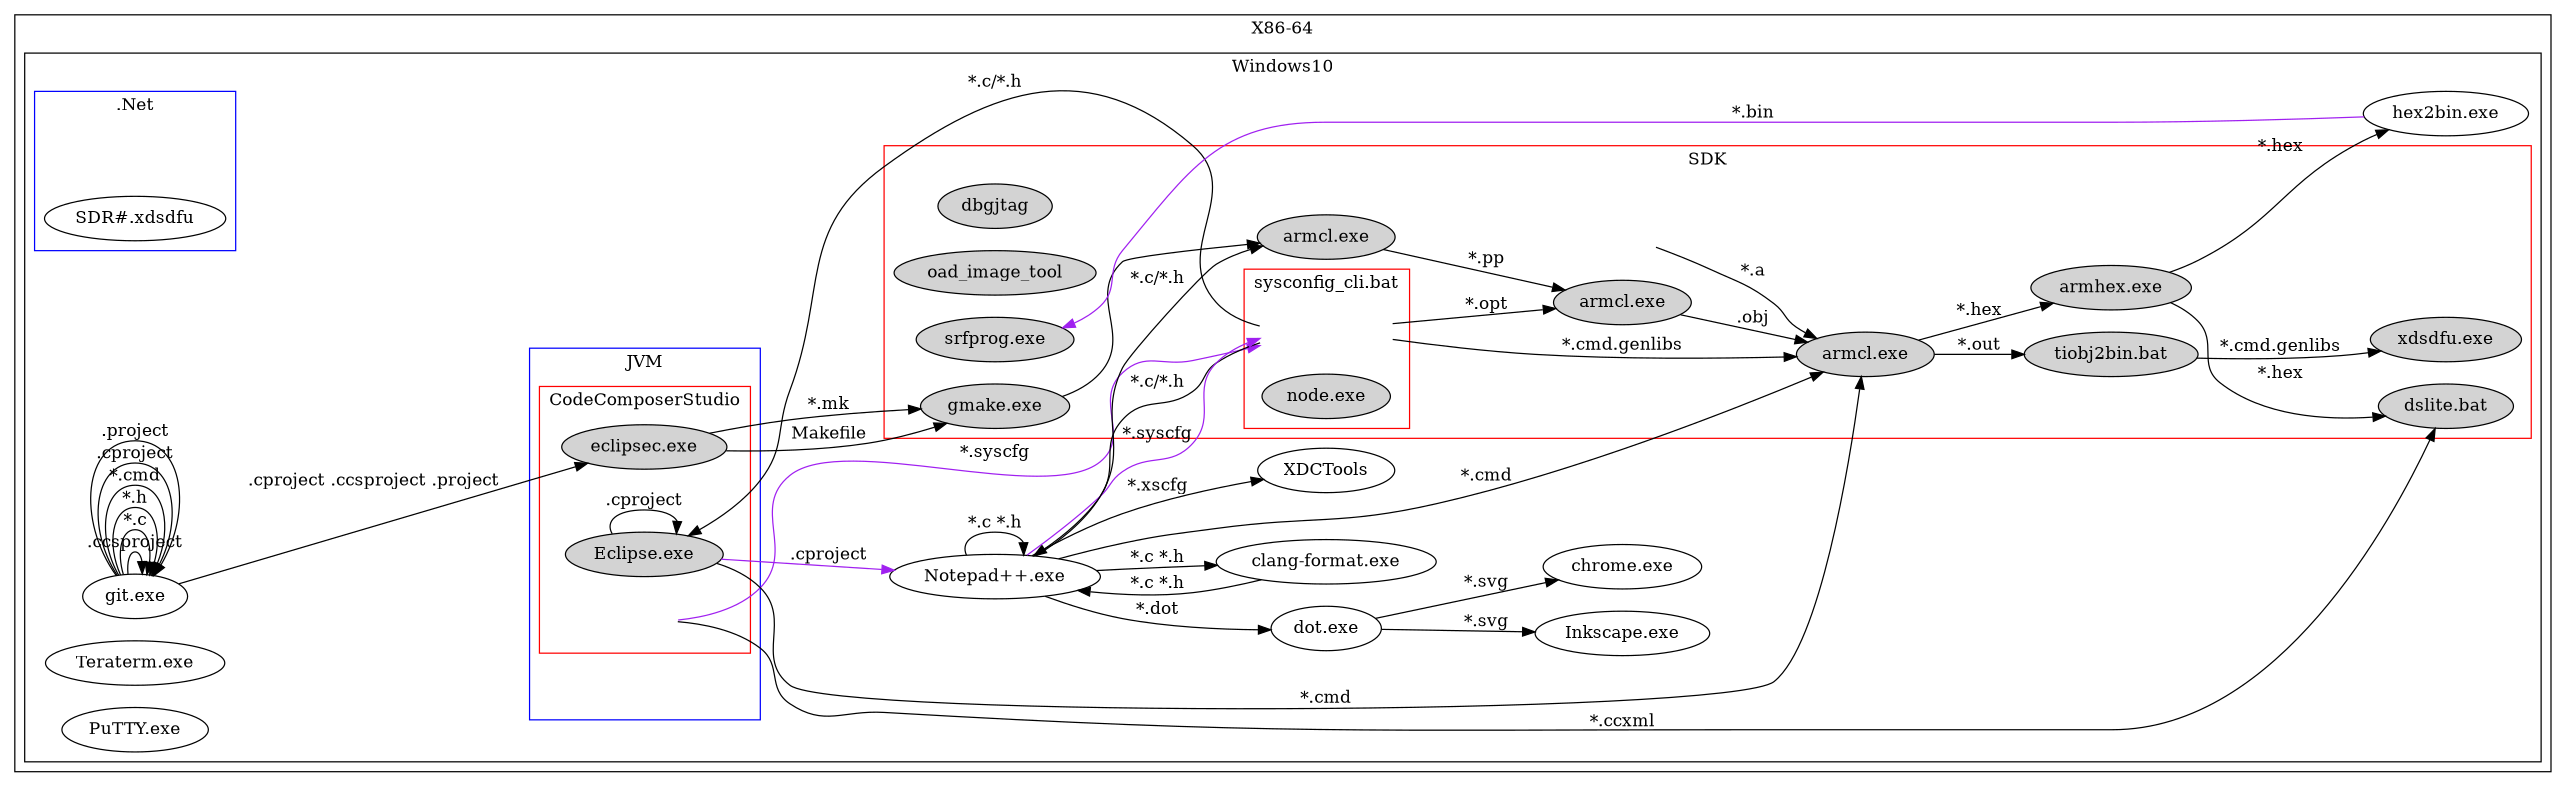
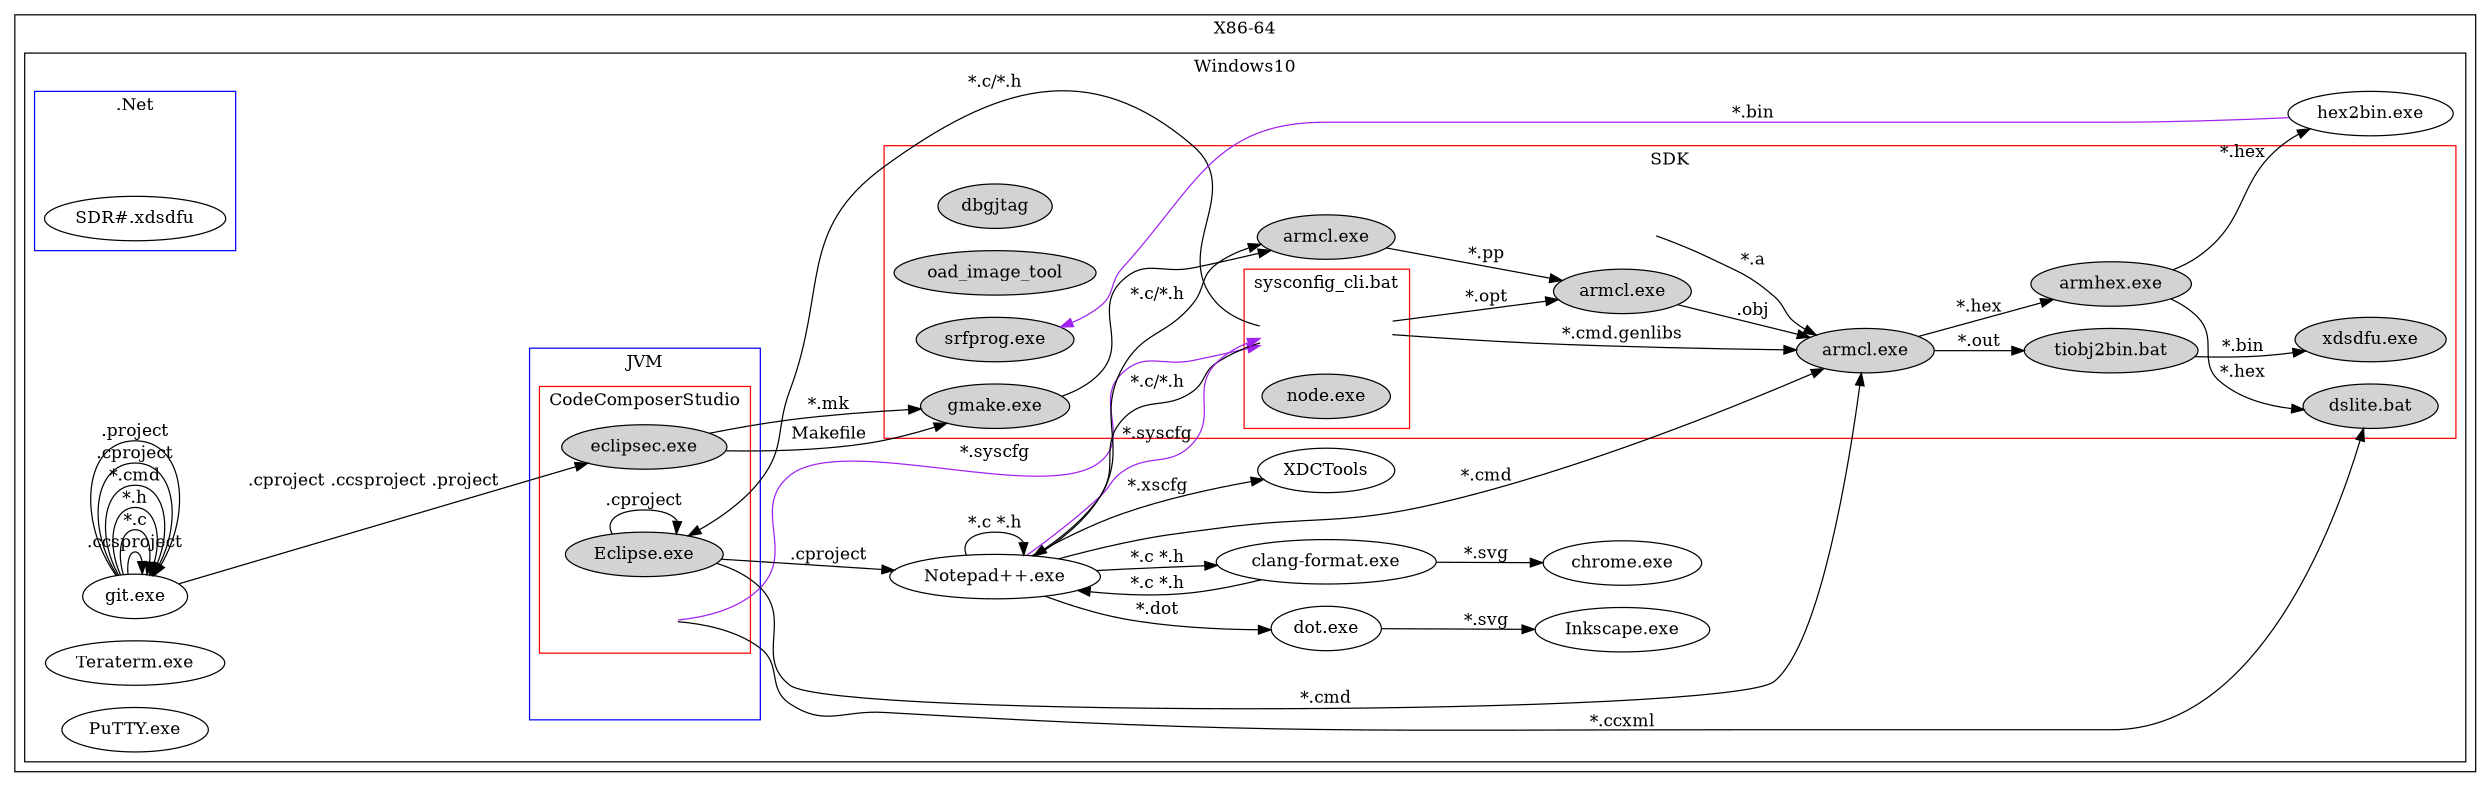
(2281, 346) -> (2243, 346)
(801, 564) -> (801, 564)
(1461, 600) -> (1483, 562)
